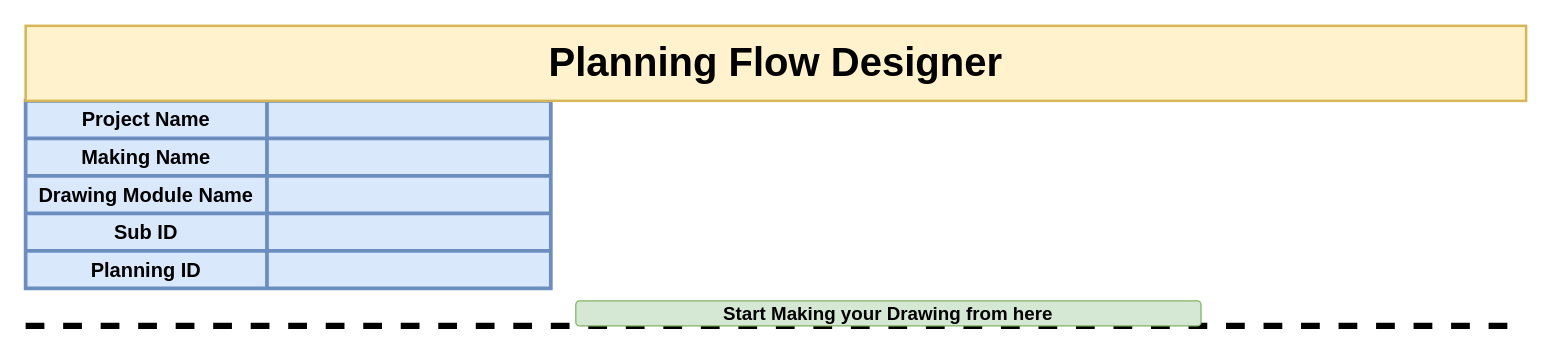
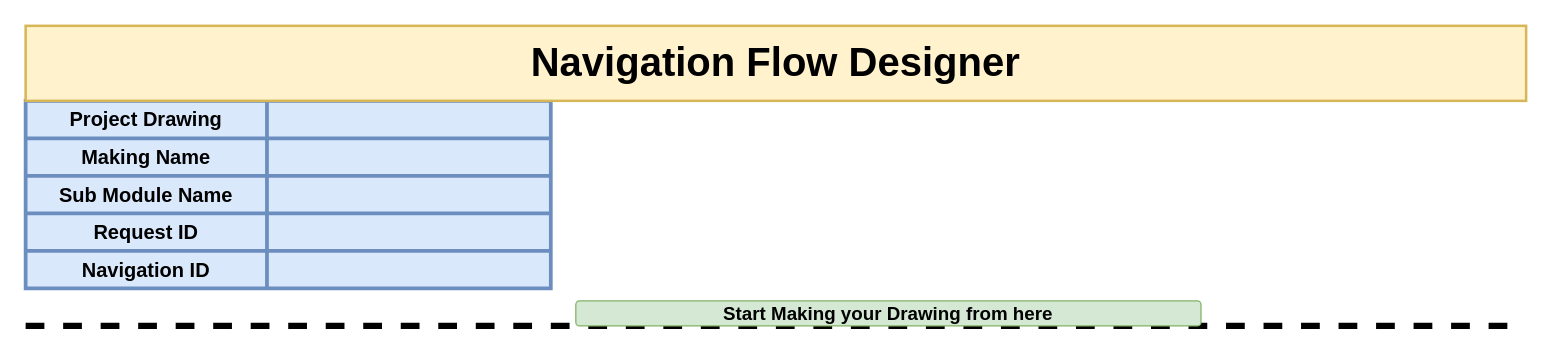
(776, 63) -> (776, 63)
(146, 119) -> (146, 119)
(146, 194) -> (146, 194)
(146, 232) -> (146, 232)
(146, 269) -> (146, 269)
